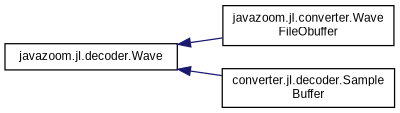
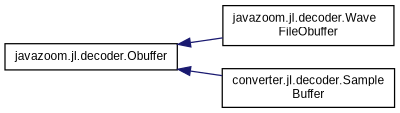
(308, 26) -> (308, 26)
(91, 57) -> (91, 57)
